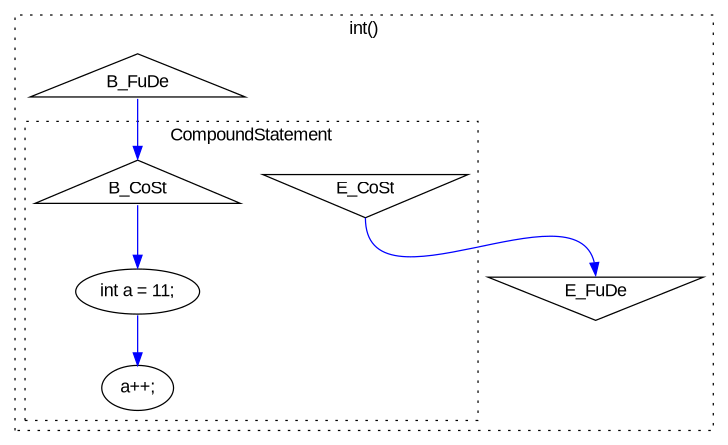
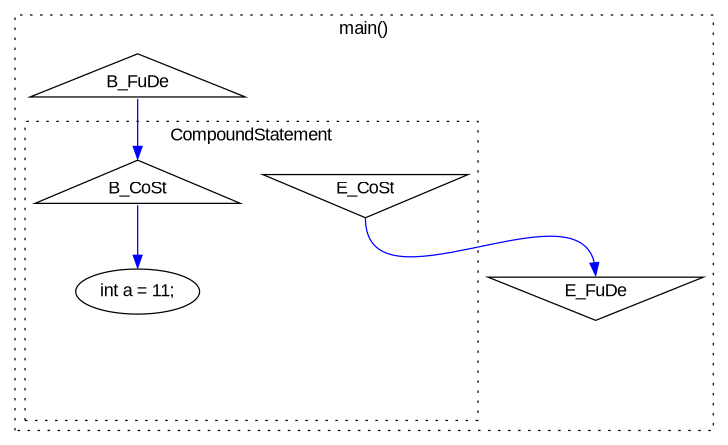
(364, 29) -> (364, 29)
(138, 388) -> none
